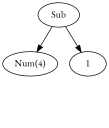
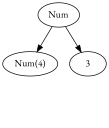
(59, 15) -> (59, 15)
(88, 64) -> (88, 64)
